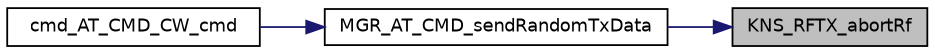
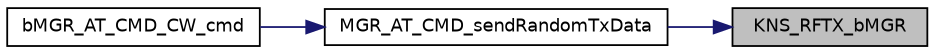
(134, 27) -> (134, 27)
(830, 27) -> (830, 27)
